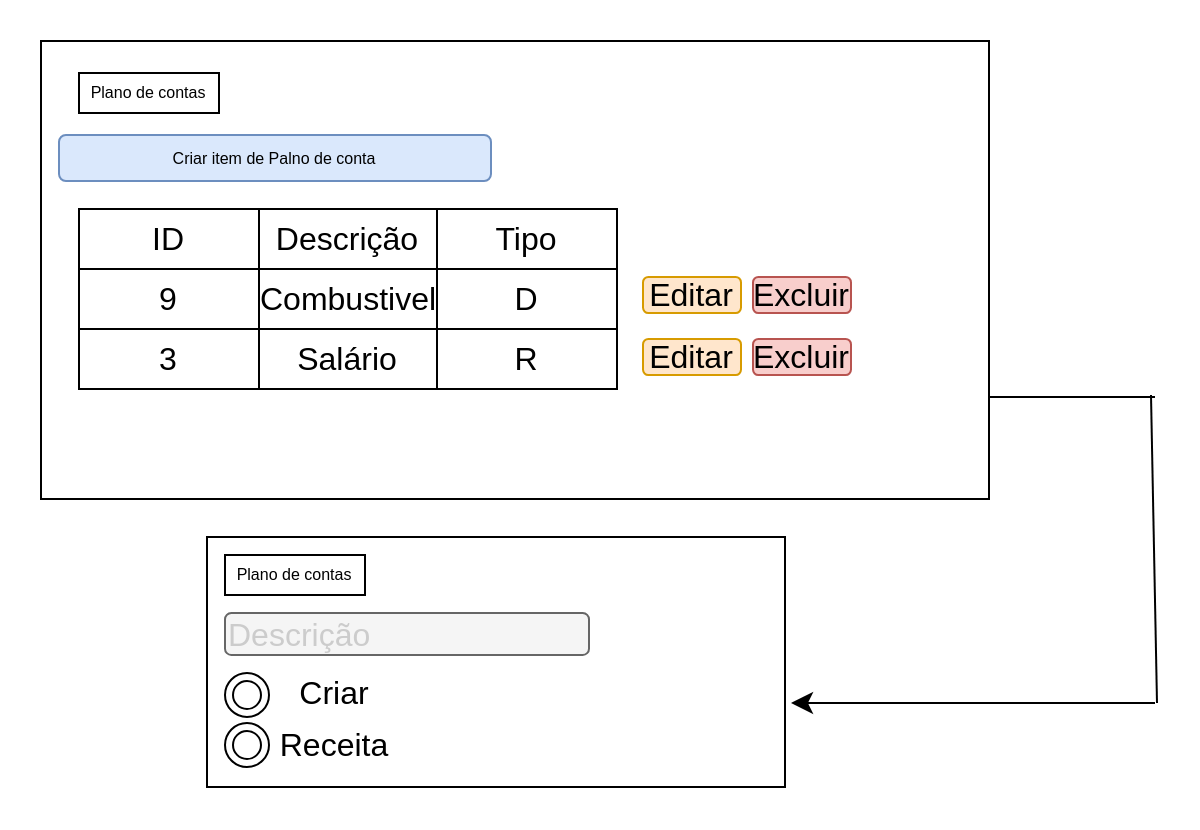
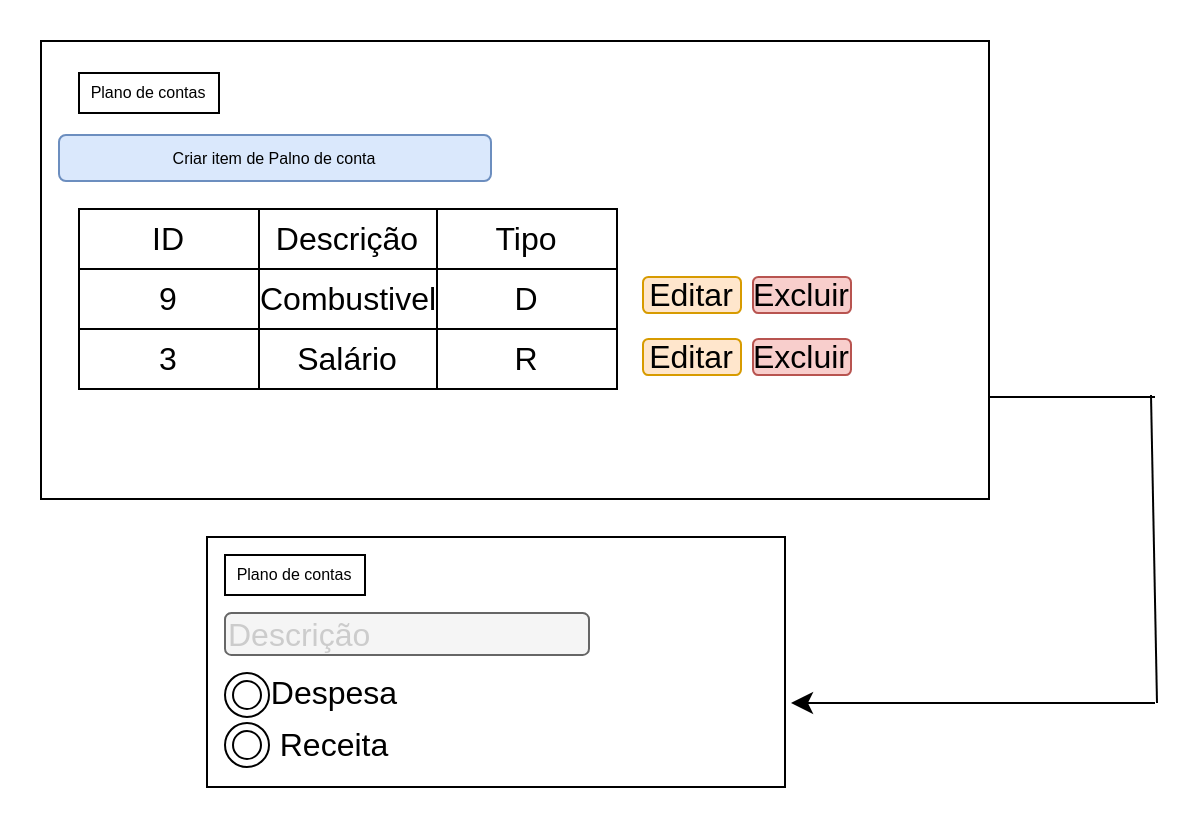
(335, 693) -> (335, 693)
